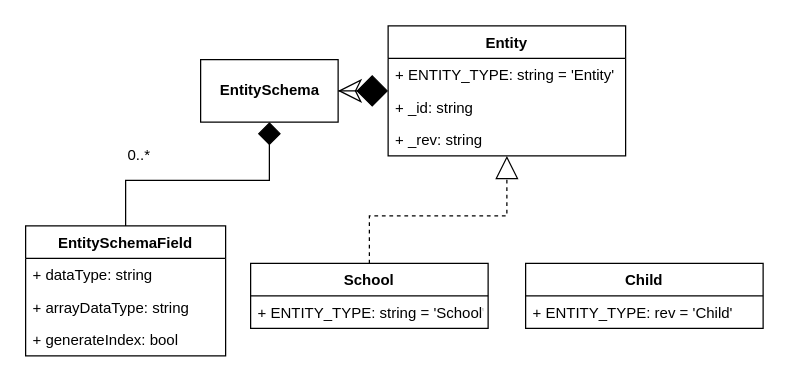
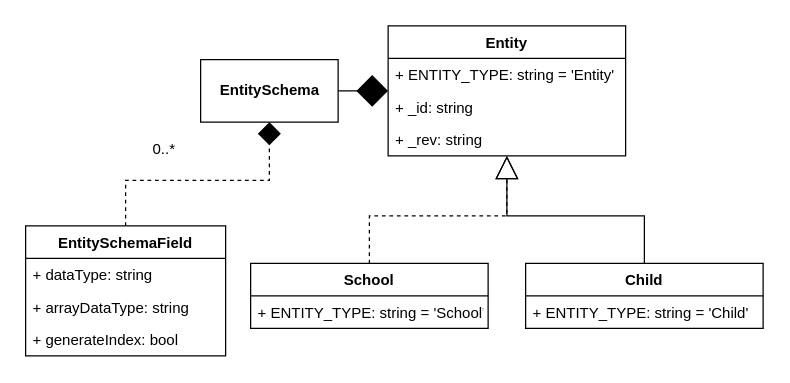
(357, 91) -> (347, 91)
(144, 156) -> (169, 149)
(194, 180) -> (194, 180)
none -> (599, 216)
(633, 313) -> (643, 313)
